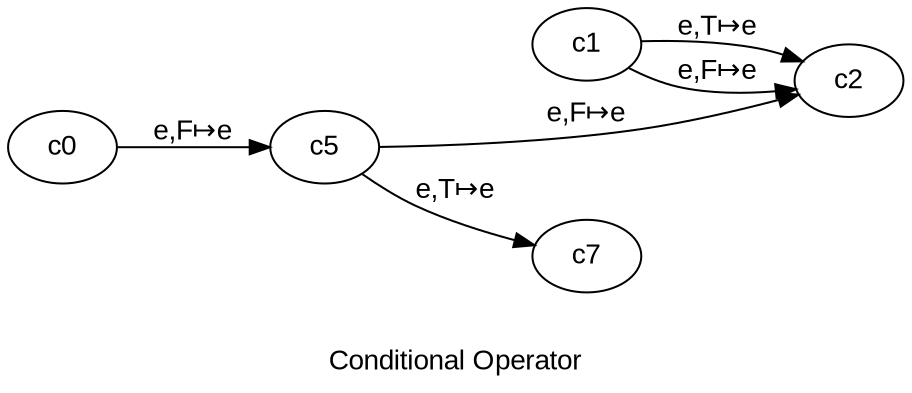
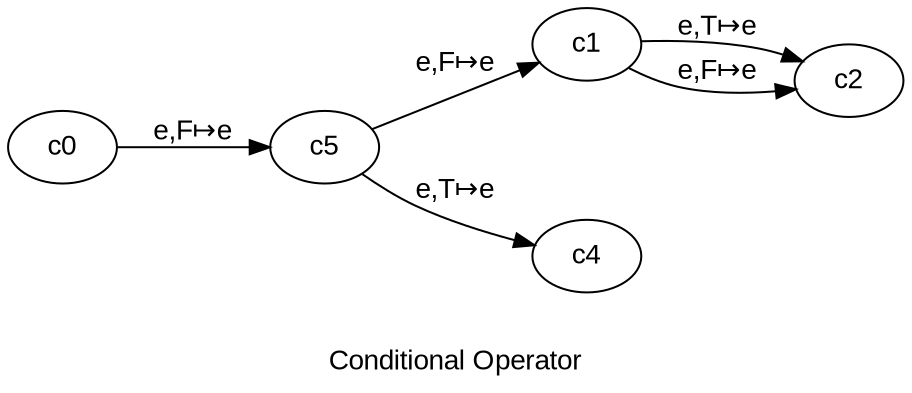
(581, 136) -> (446, 100)
(587, 256) -> (587, 256)
